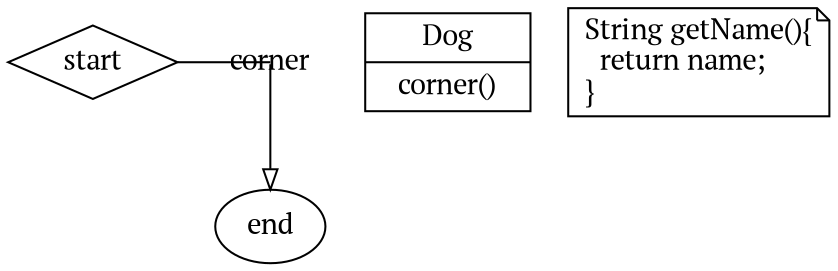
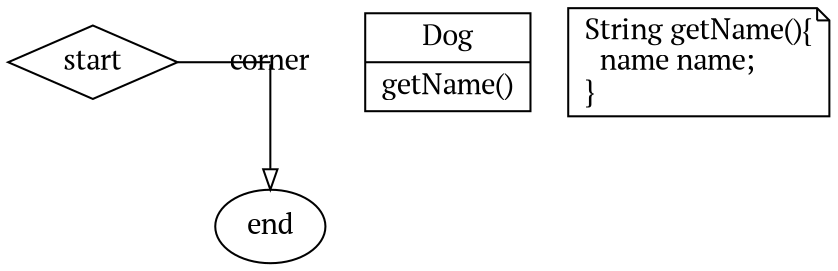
(699, 62) -> (699, 62)
(448, 86) -> (448, 86)
